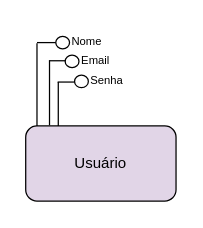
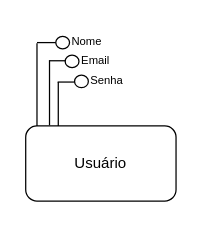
(101, 163) -> (101, 163)
